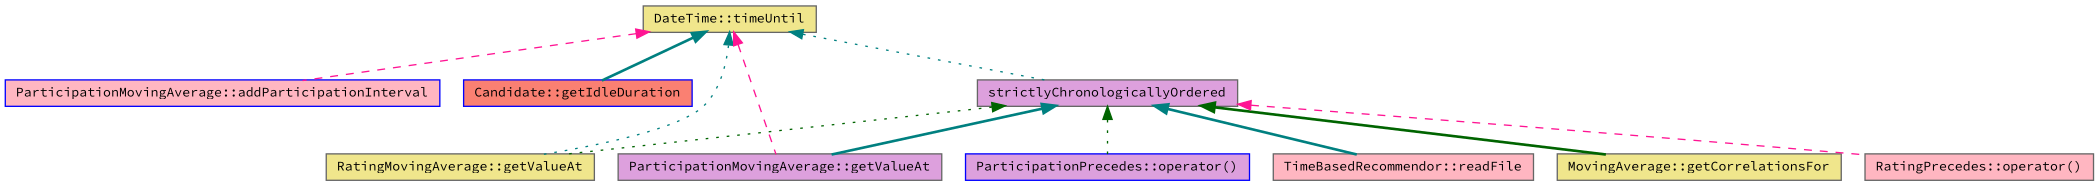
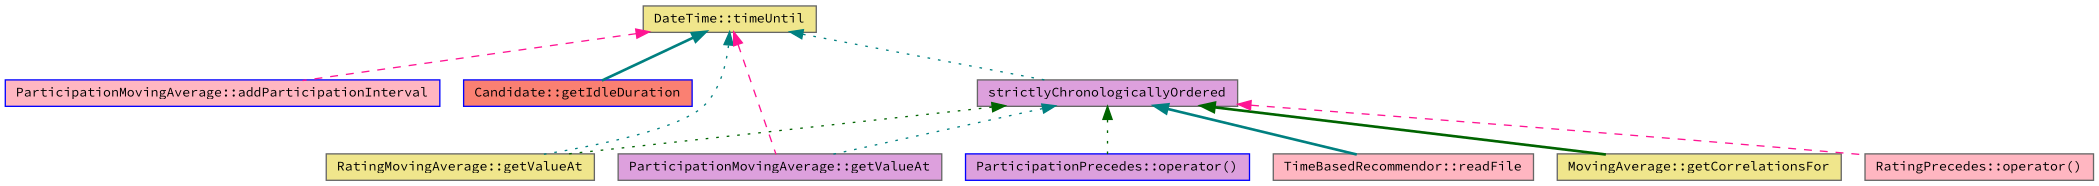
(937, 132) -> (937, 132)
